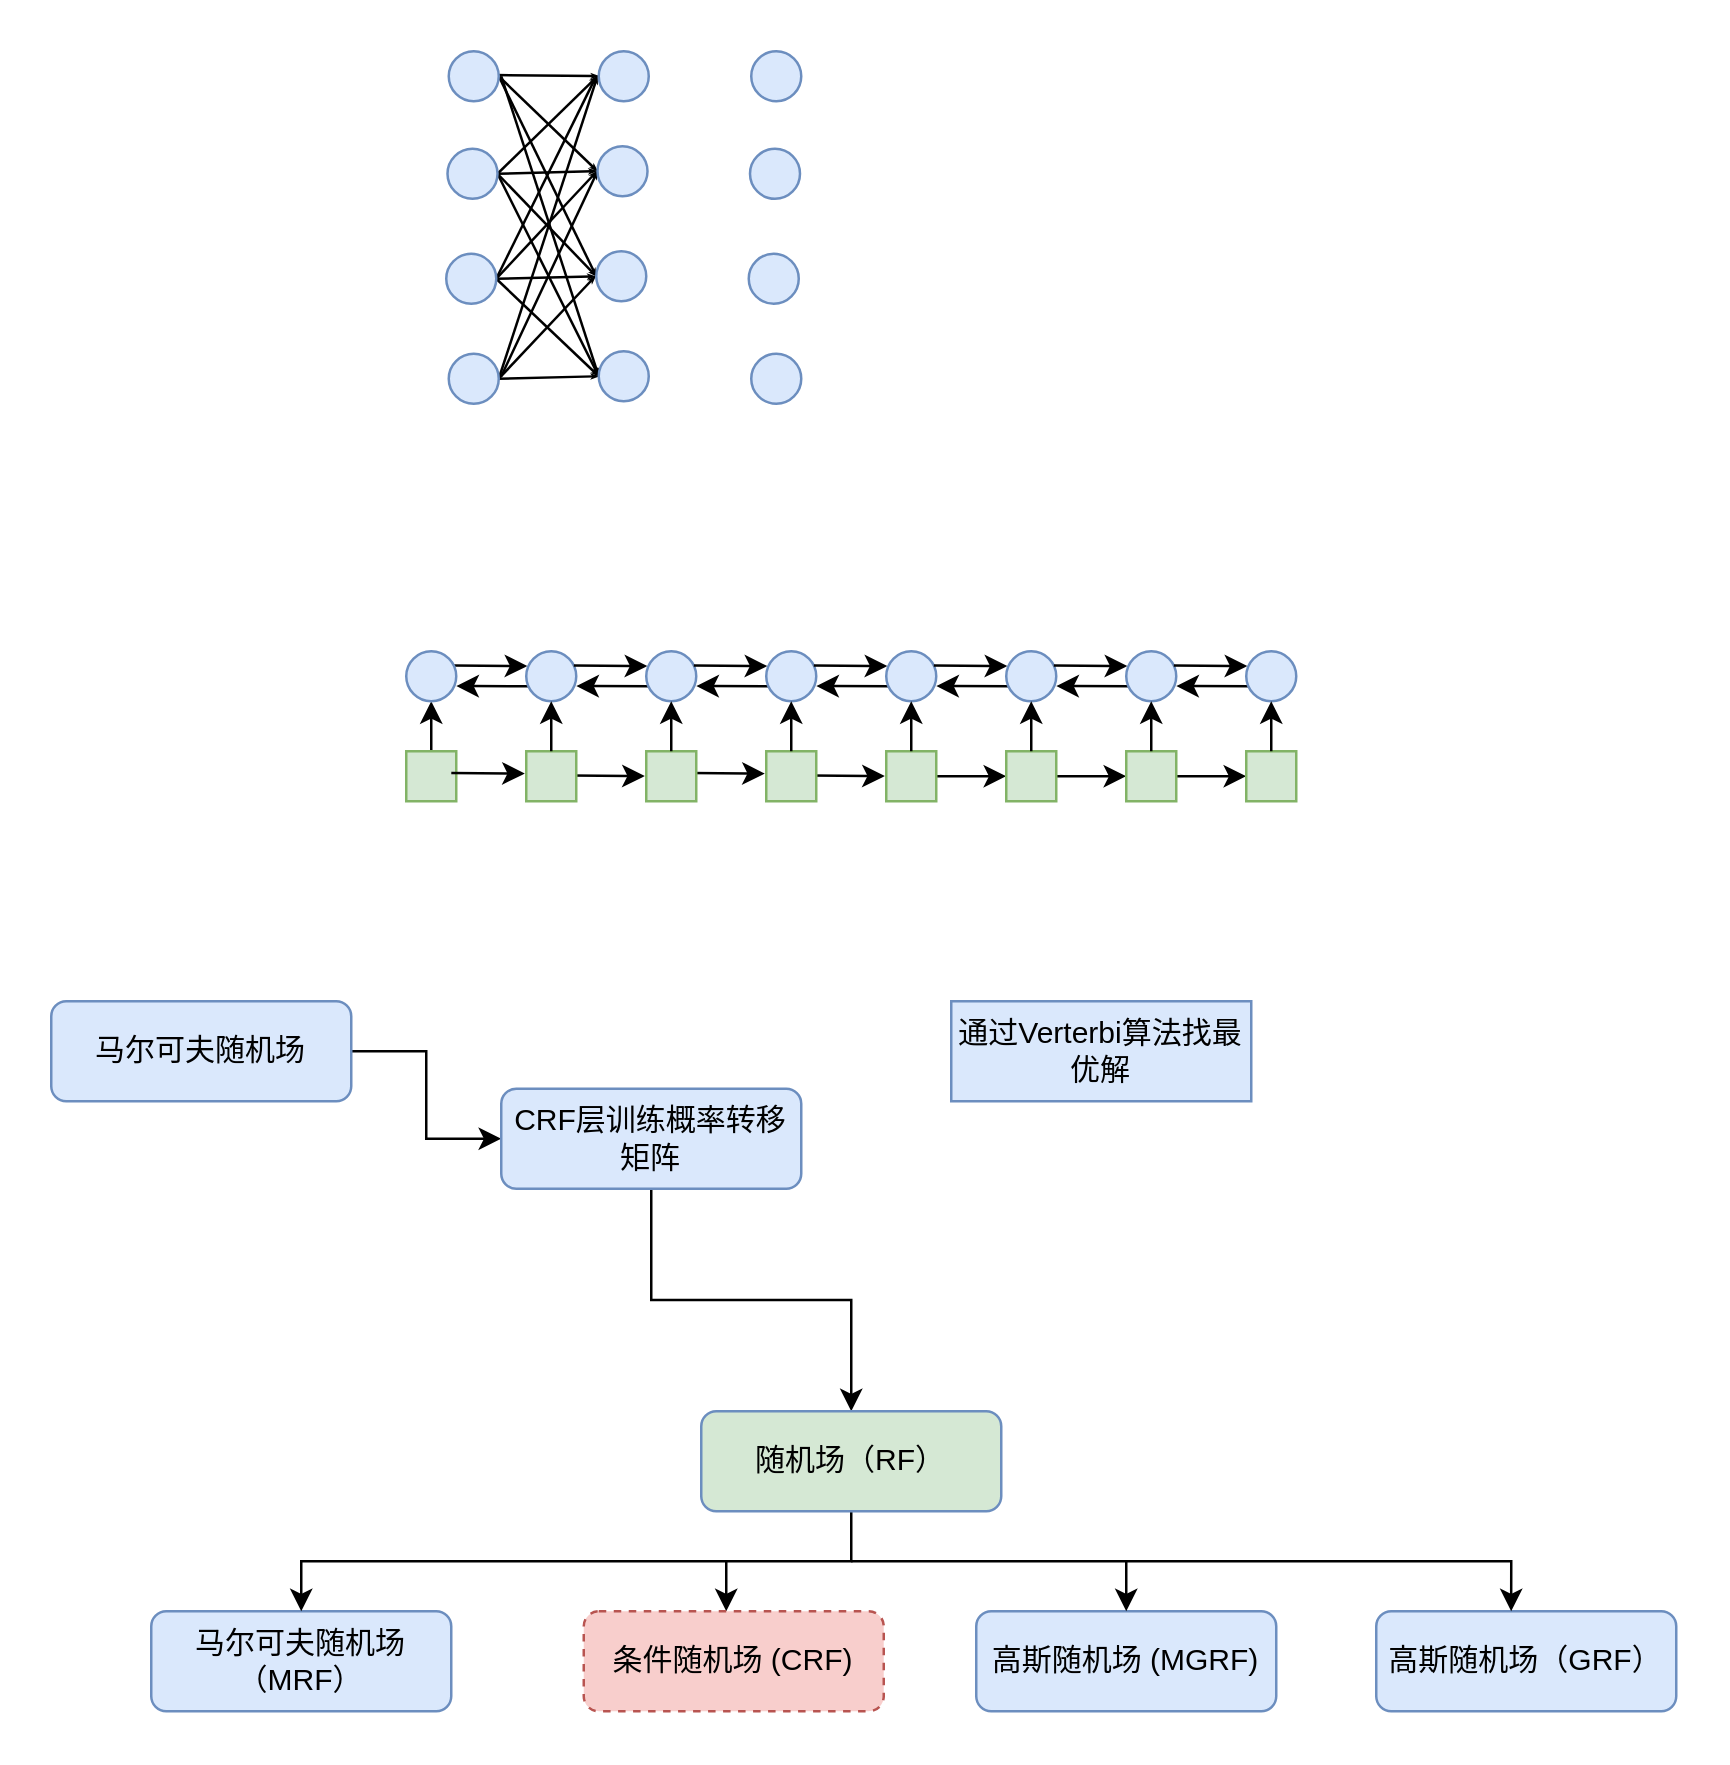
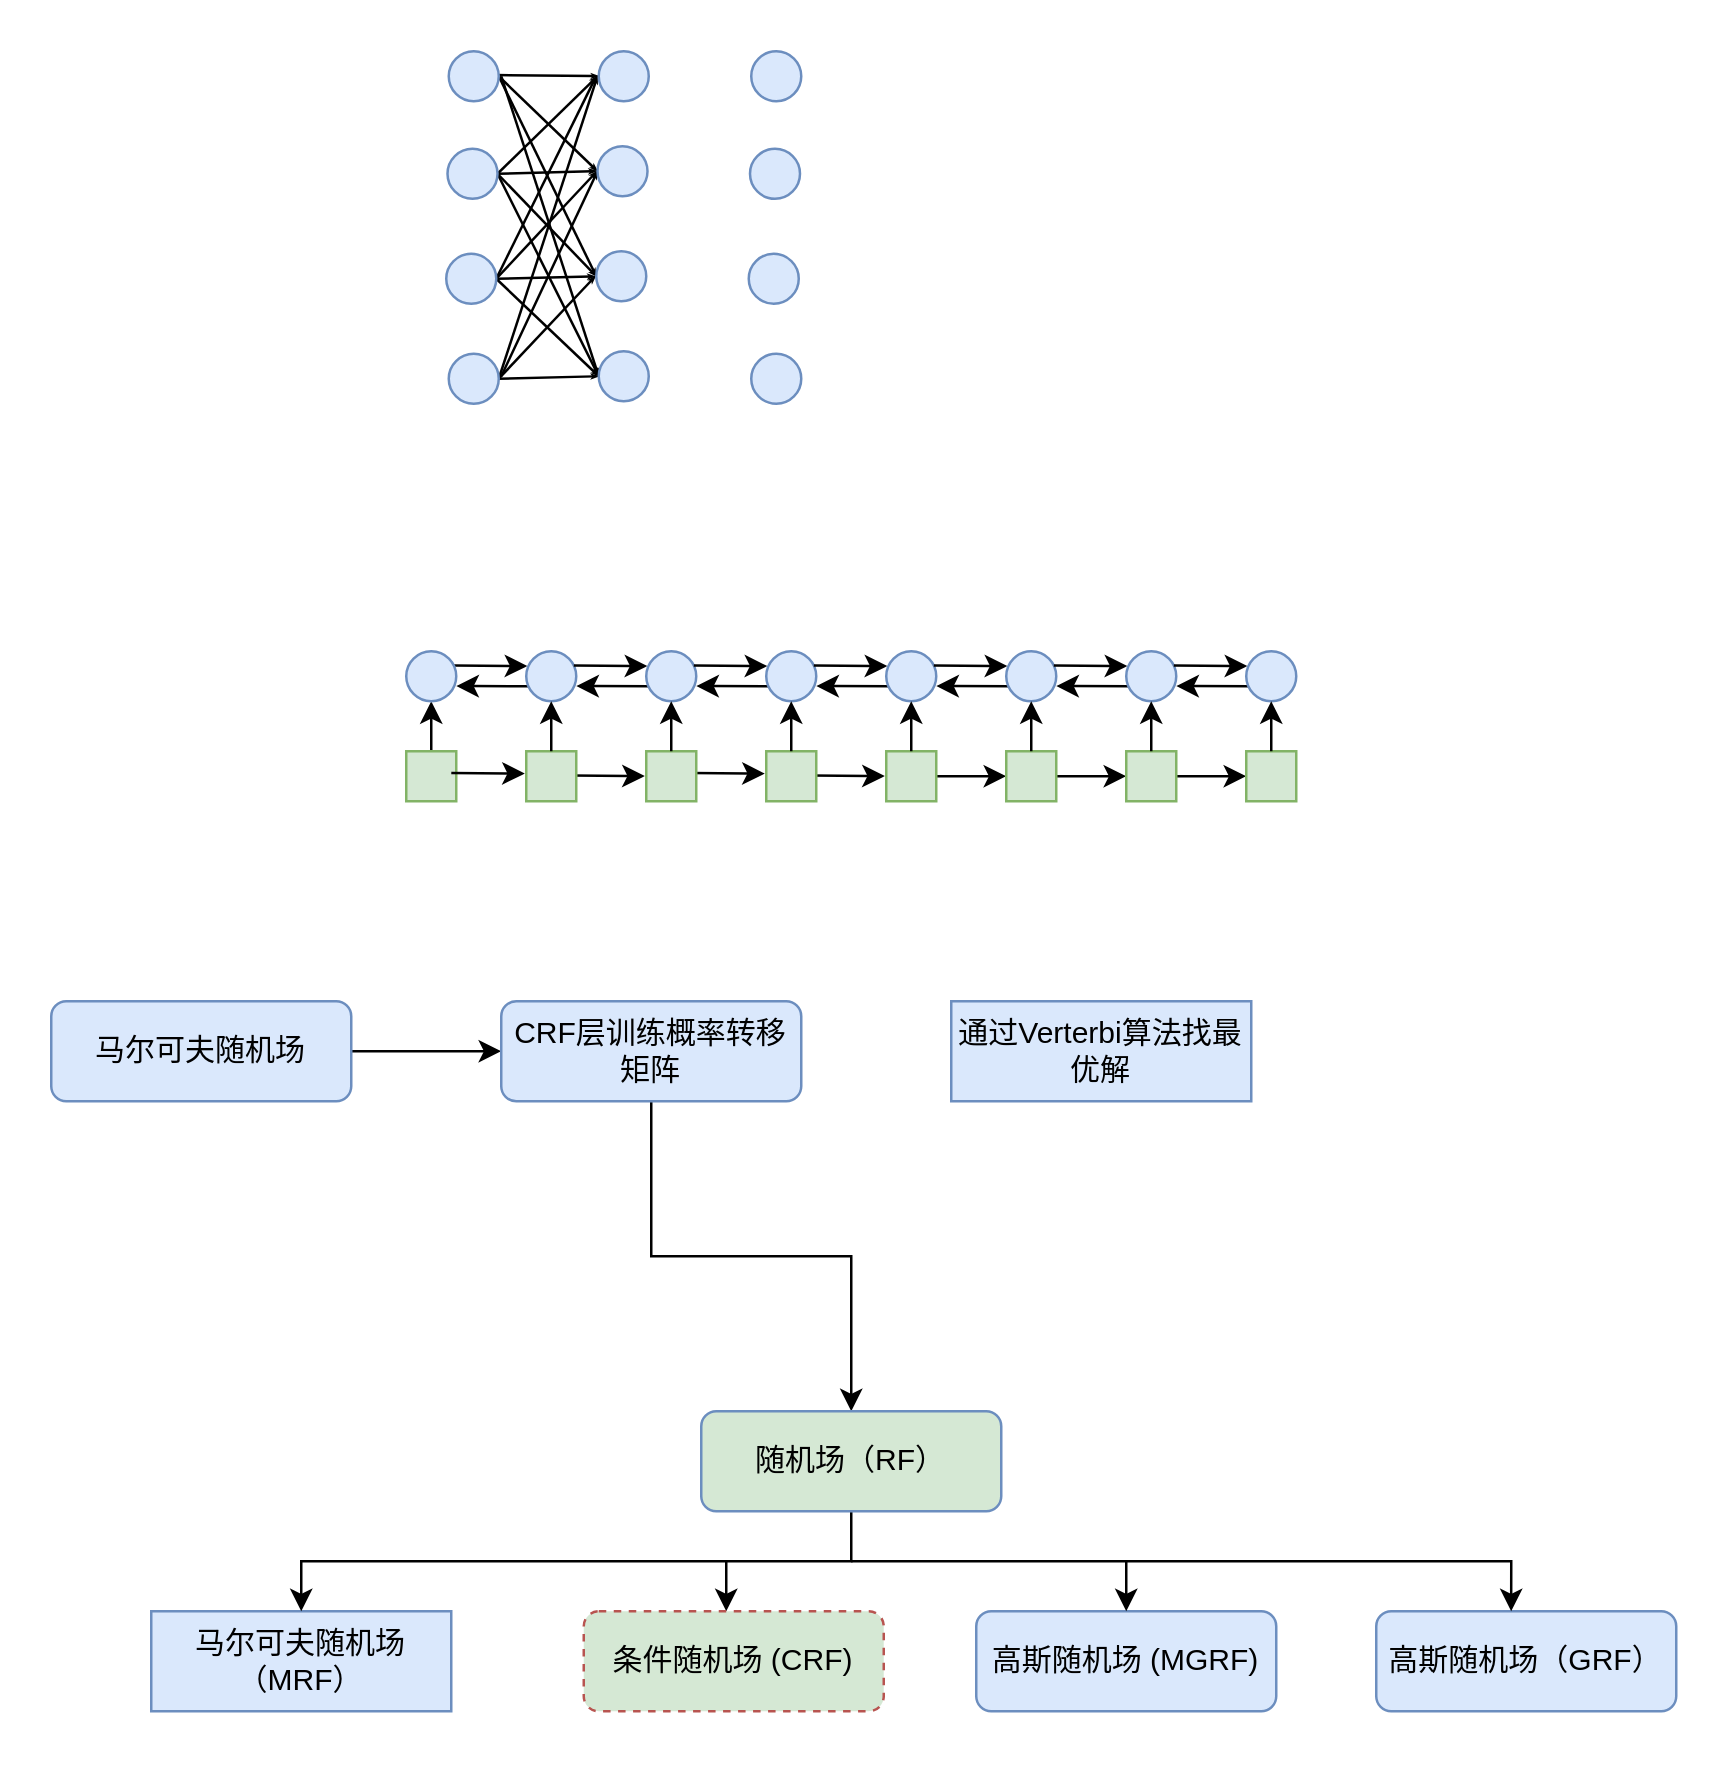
(651, 1139) -> (651, 1051)
(301, 1661) -> (301, 1661)
(734, 1661) -> (734, 1661)
